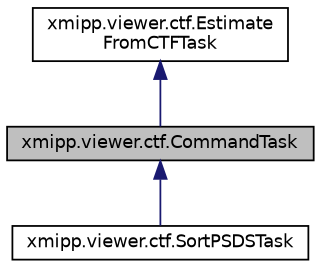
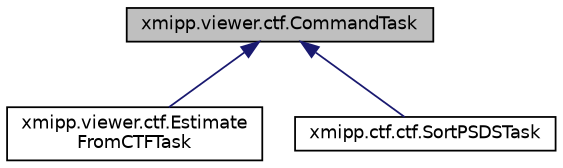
(160, 103) -> (207, 80)
(160, 243) -> (425, 134)
